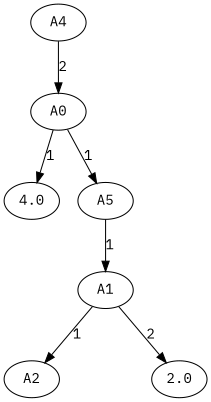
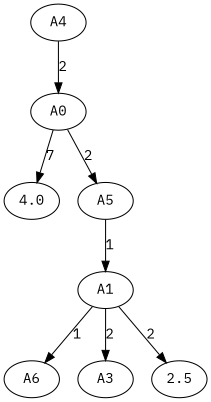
(51, 156) -> (51, 156)
(89, 156) -> (89, 156)
(32, 379) -> (32, 379)
none -> (106, 379)
(179, 379) -> (179, 379)
